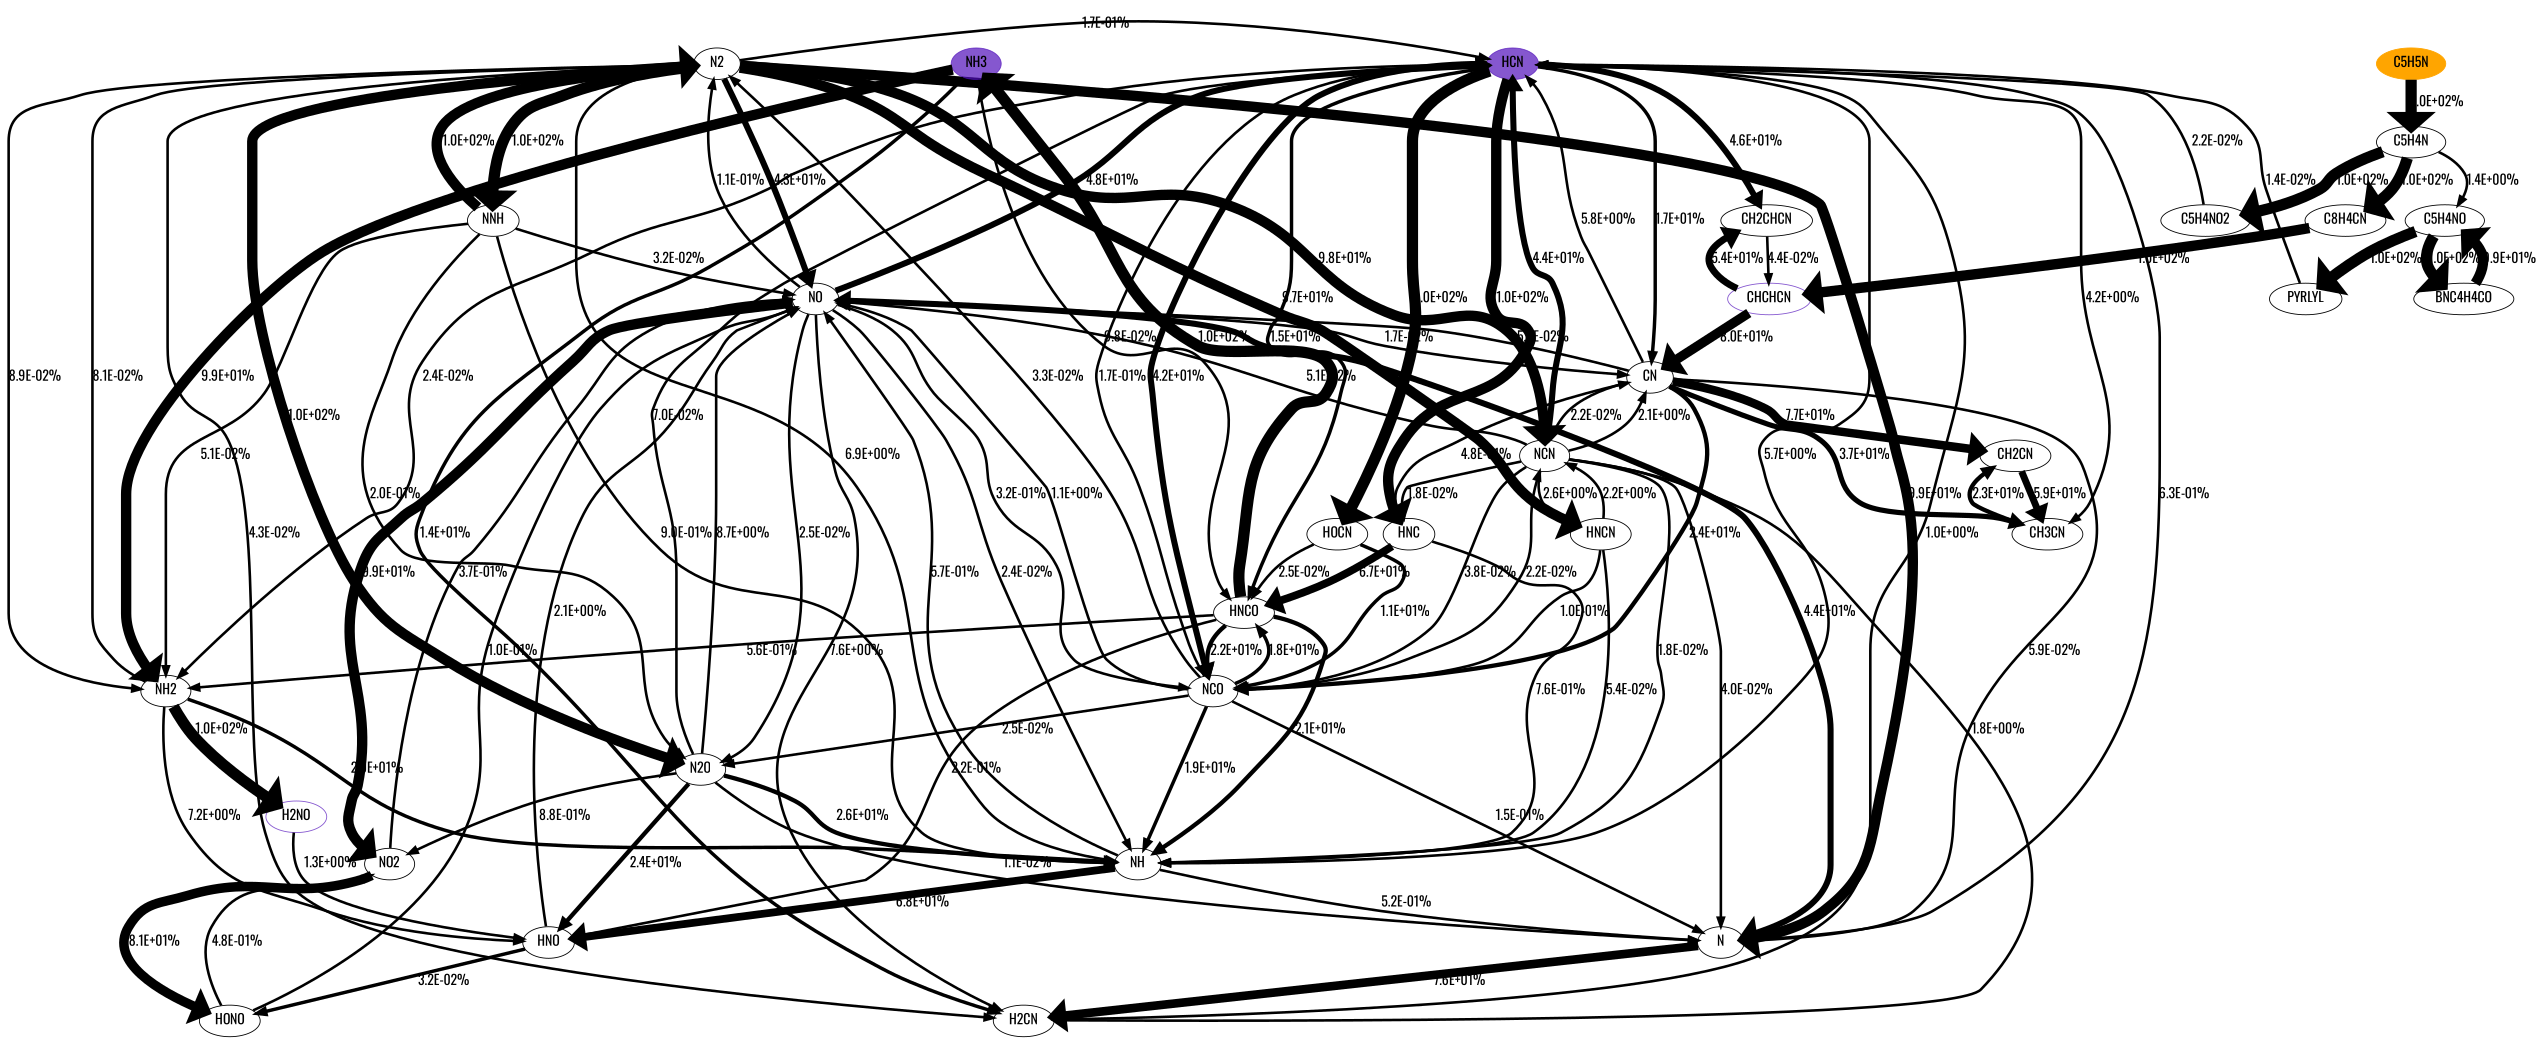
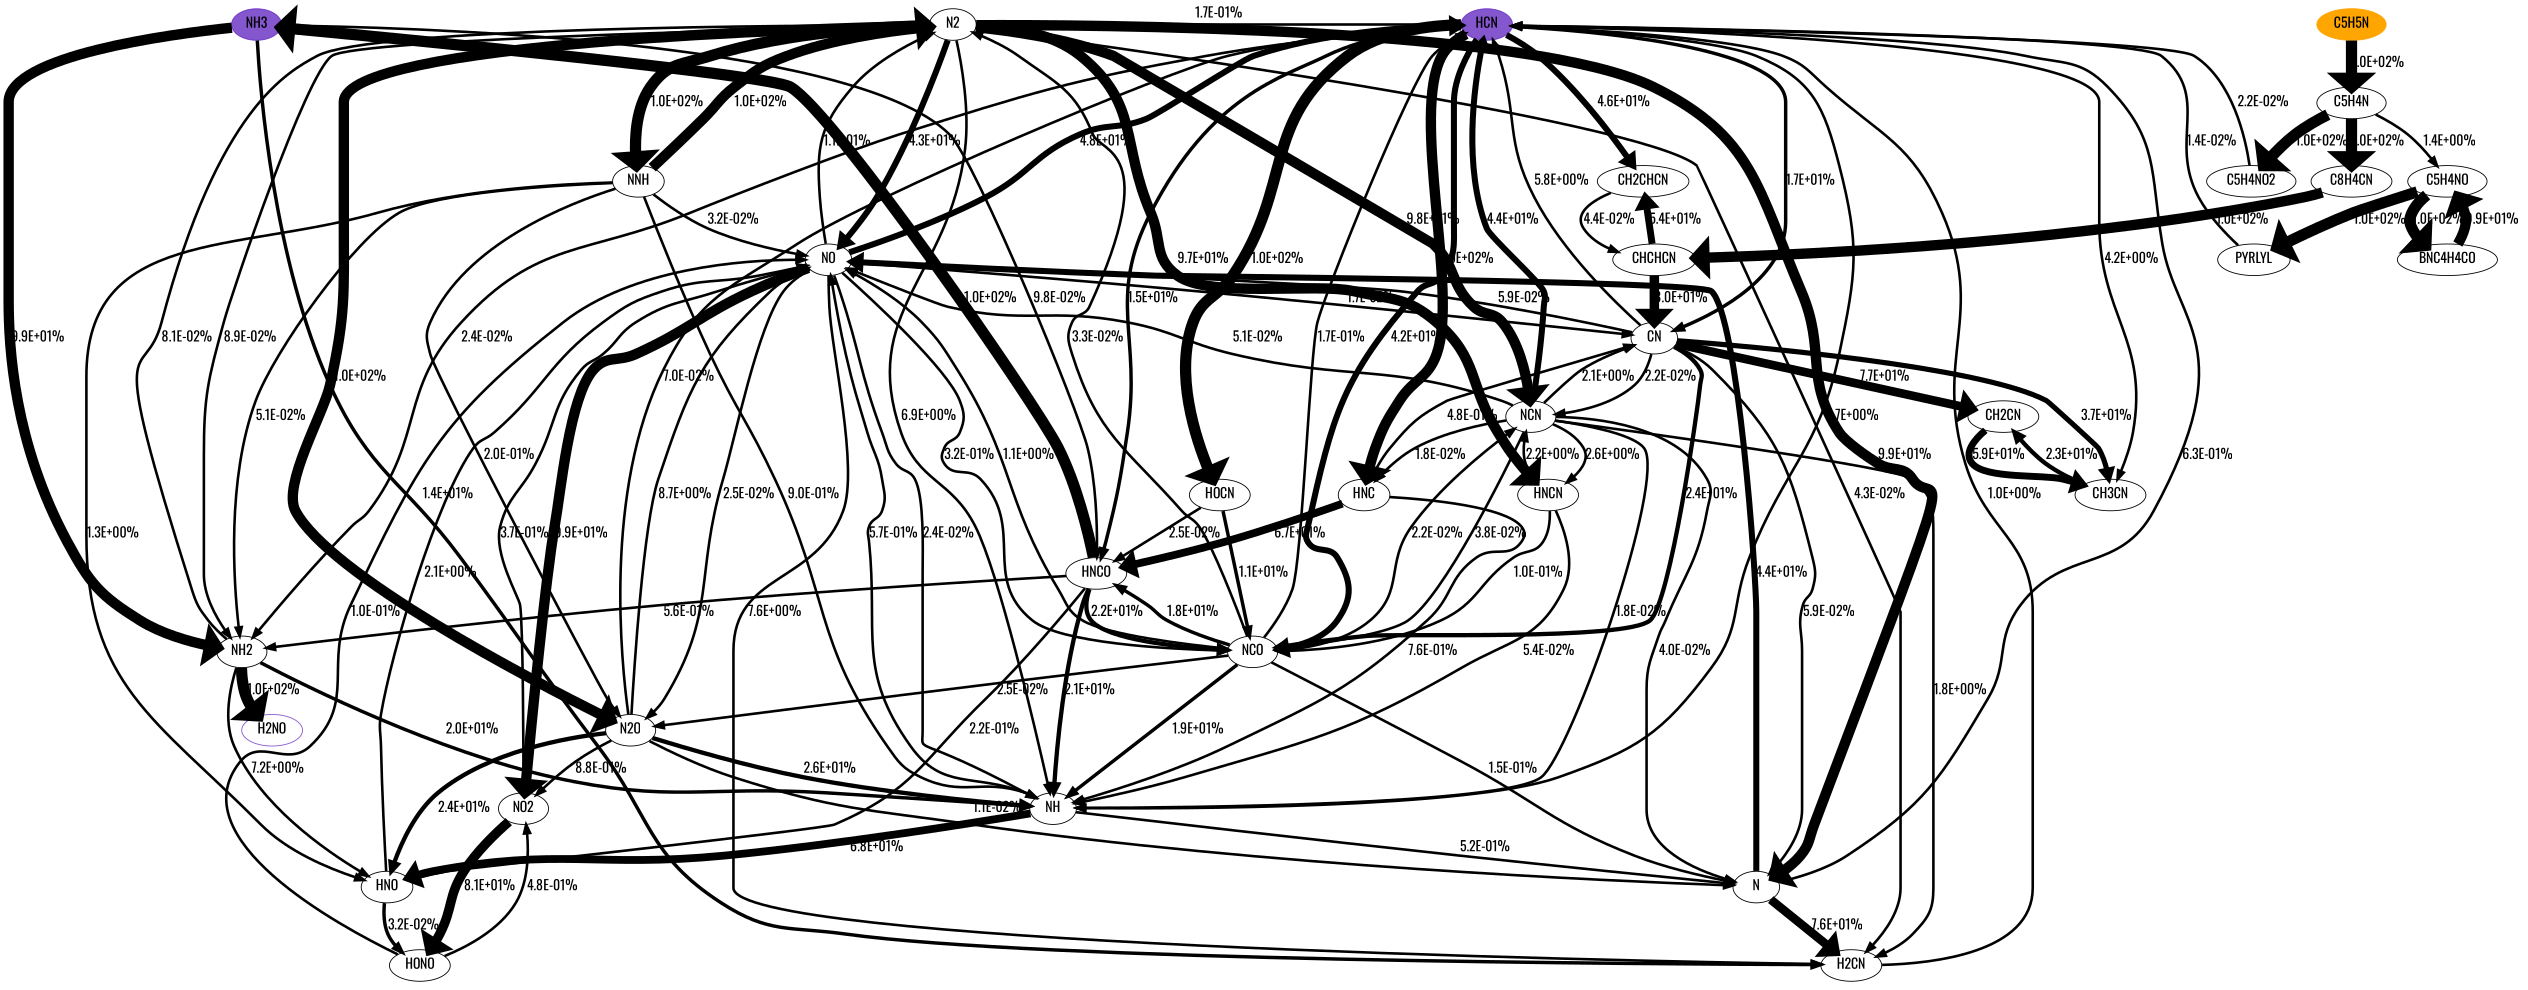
(1769, 299) -> (1654, 260)
(382, 914) -> (86, 383)
